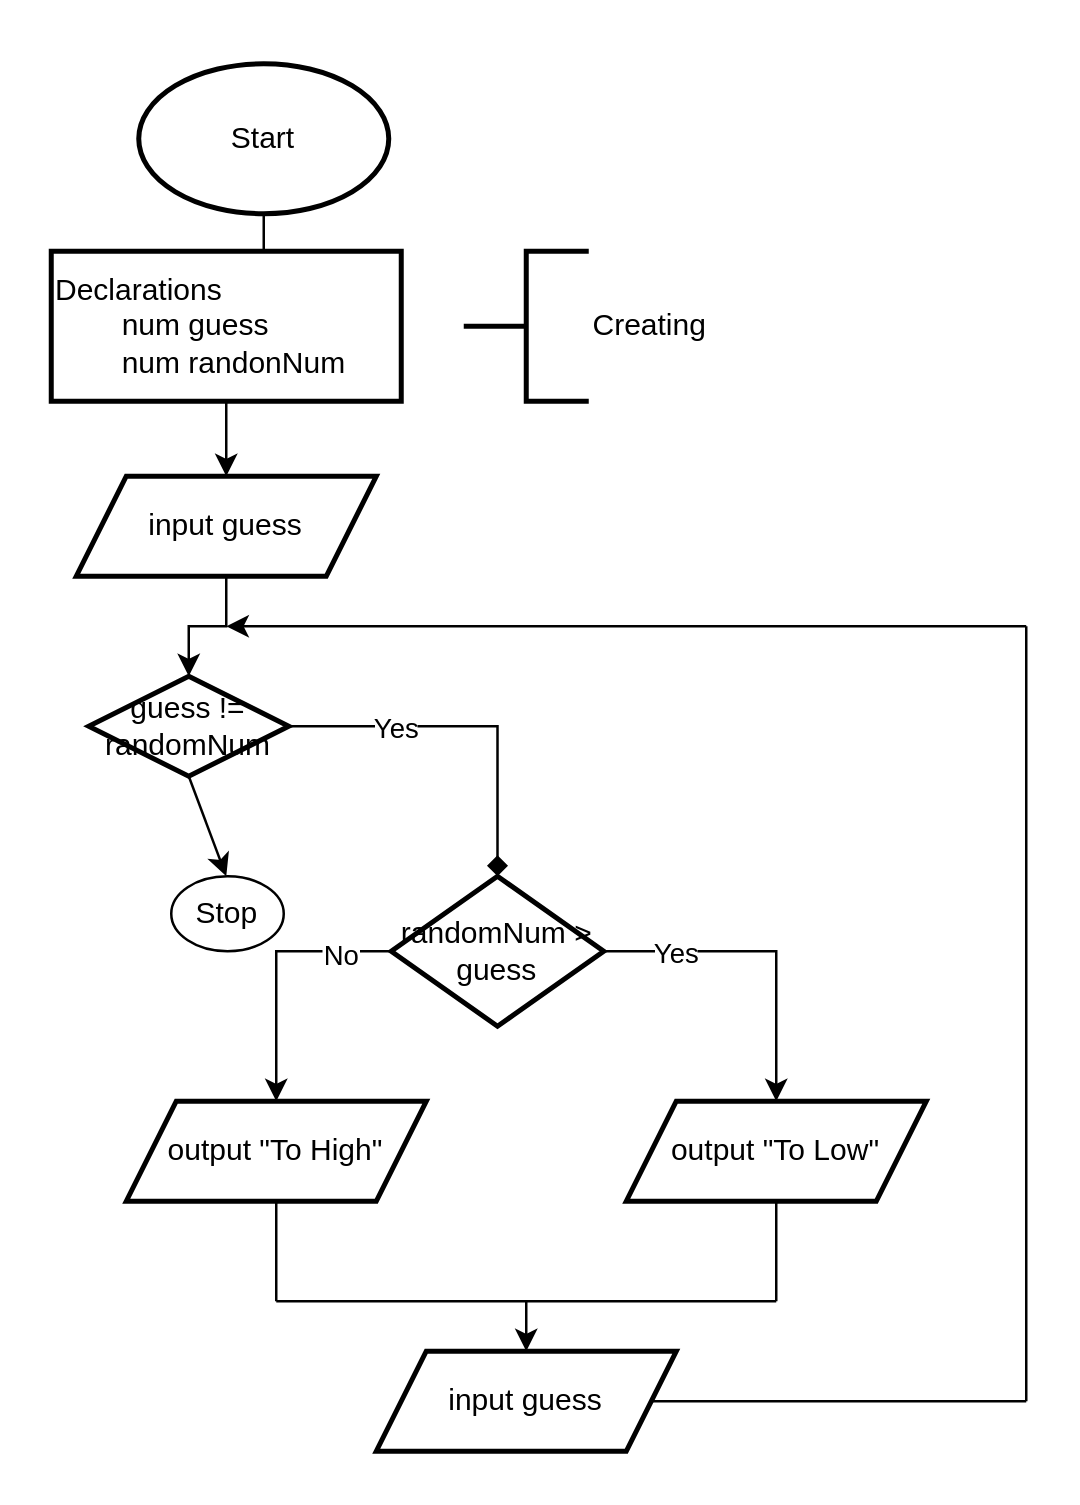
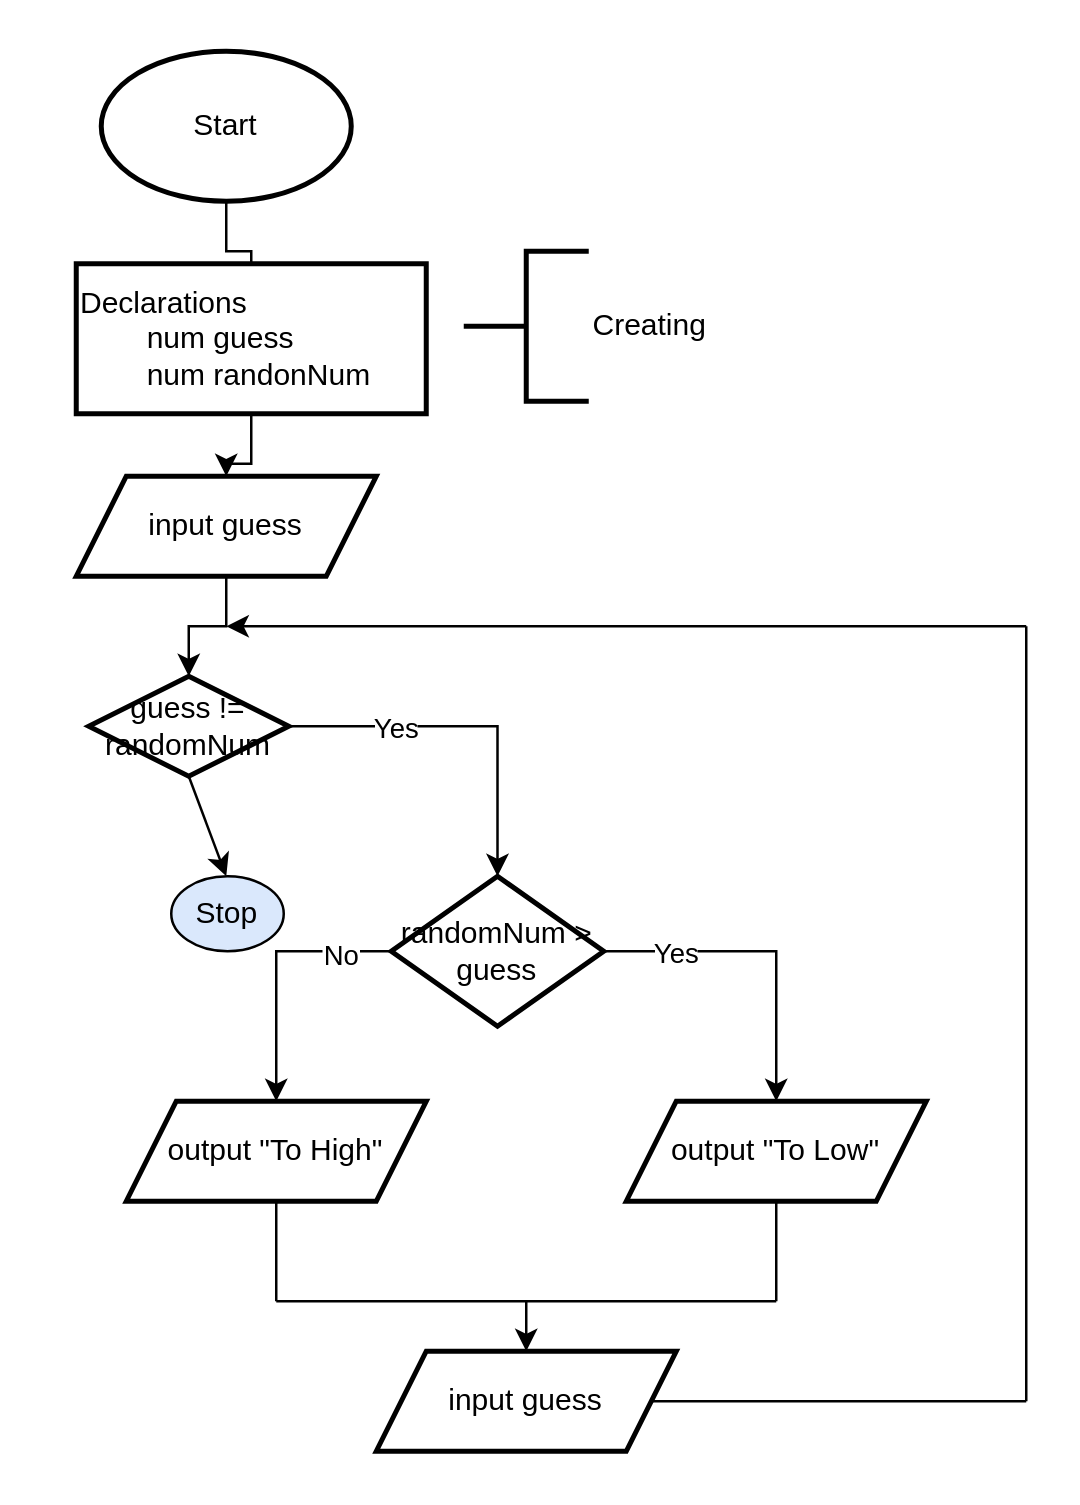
(264, 139) -> (226, 126)
(226, 326) -> (251, 339)
(498, 856) -> (498, 857)
(228, 914) -> (228, 914)
